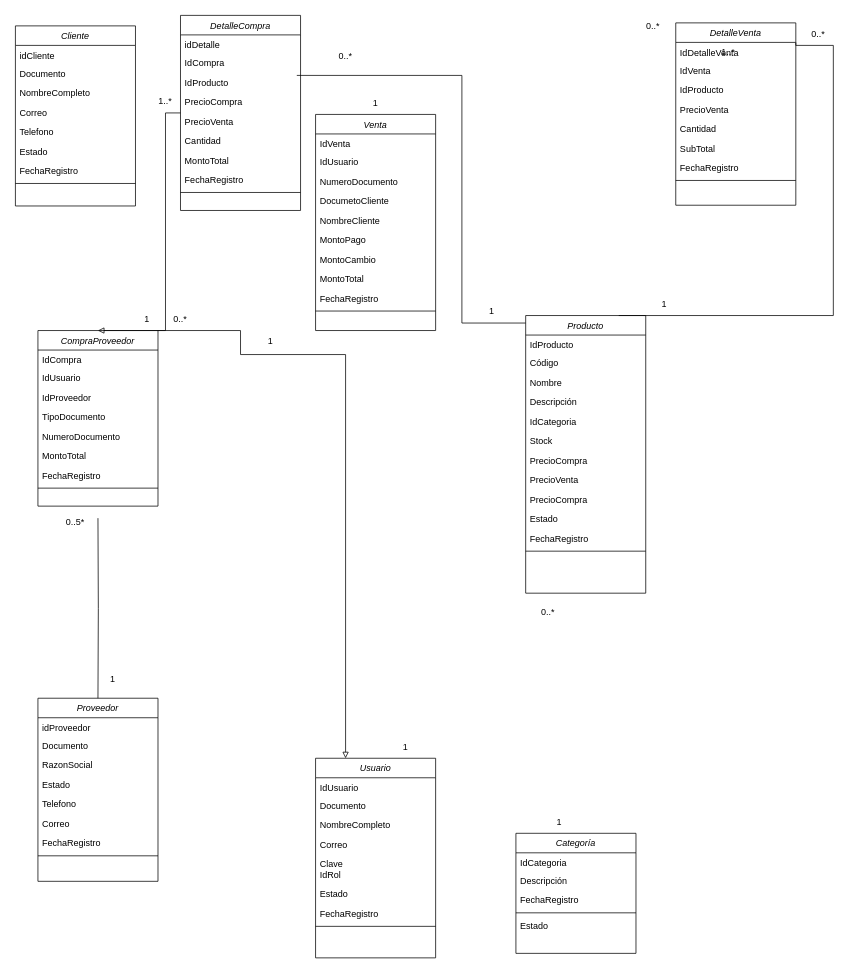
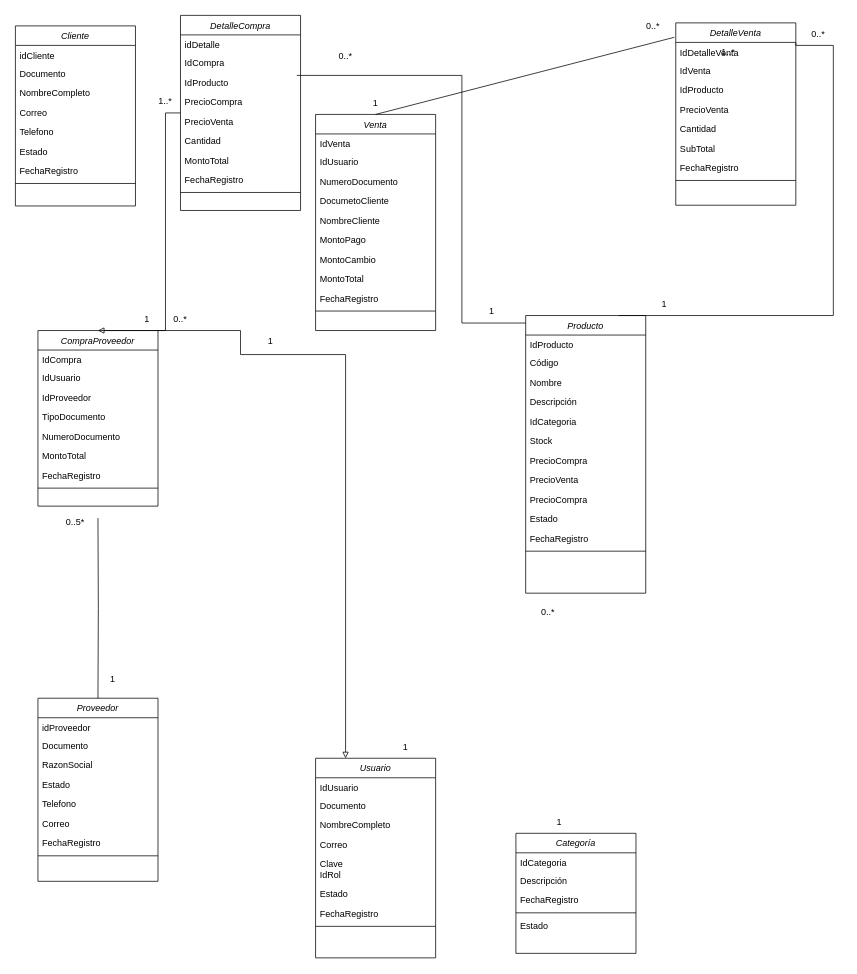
none -> (525, 76)
